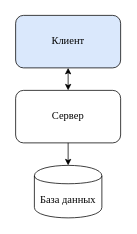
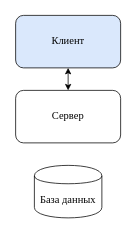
(68, 159) -> none
